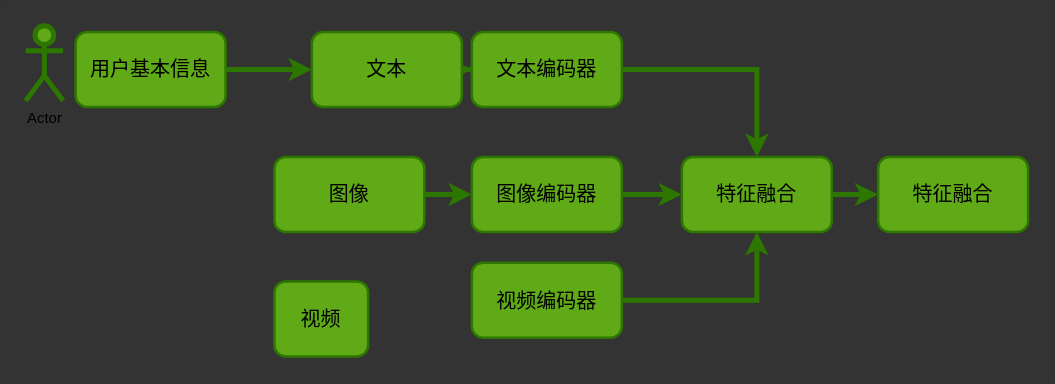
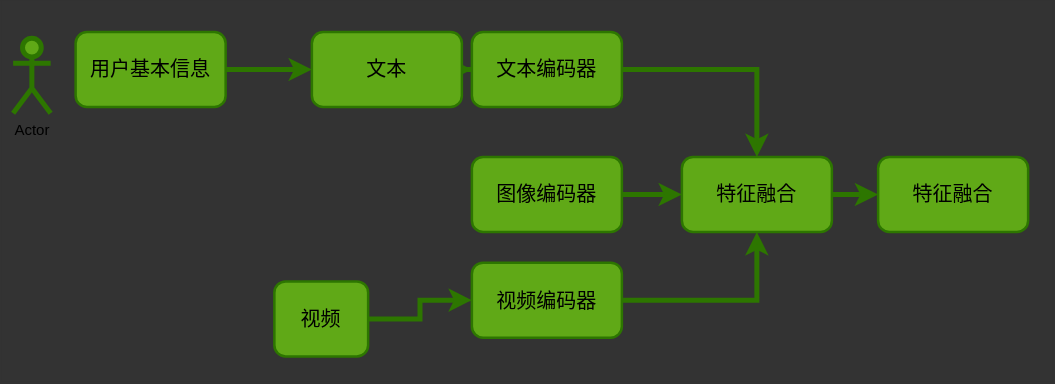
(44, 63) -> (32, 76)
(349, 194) -> none
(442, 194) -> none
none -> (420, 318)
